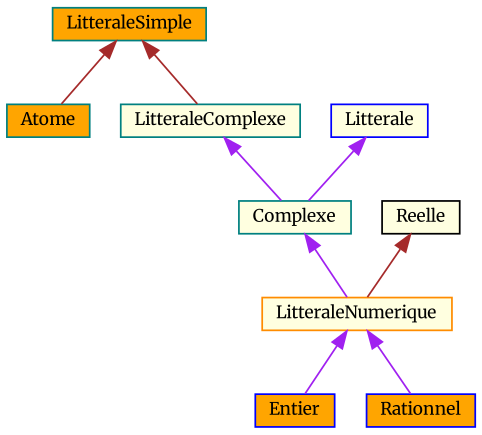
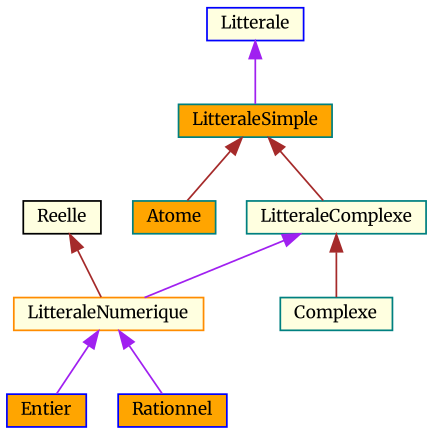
(259, 176) -> (336, 275)
(331, 176) -> (255, 81)
(331, 273) -> (214, 269)
